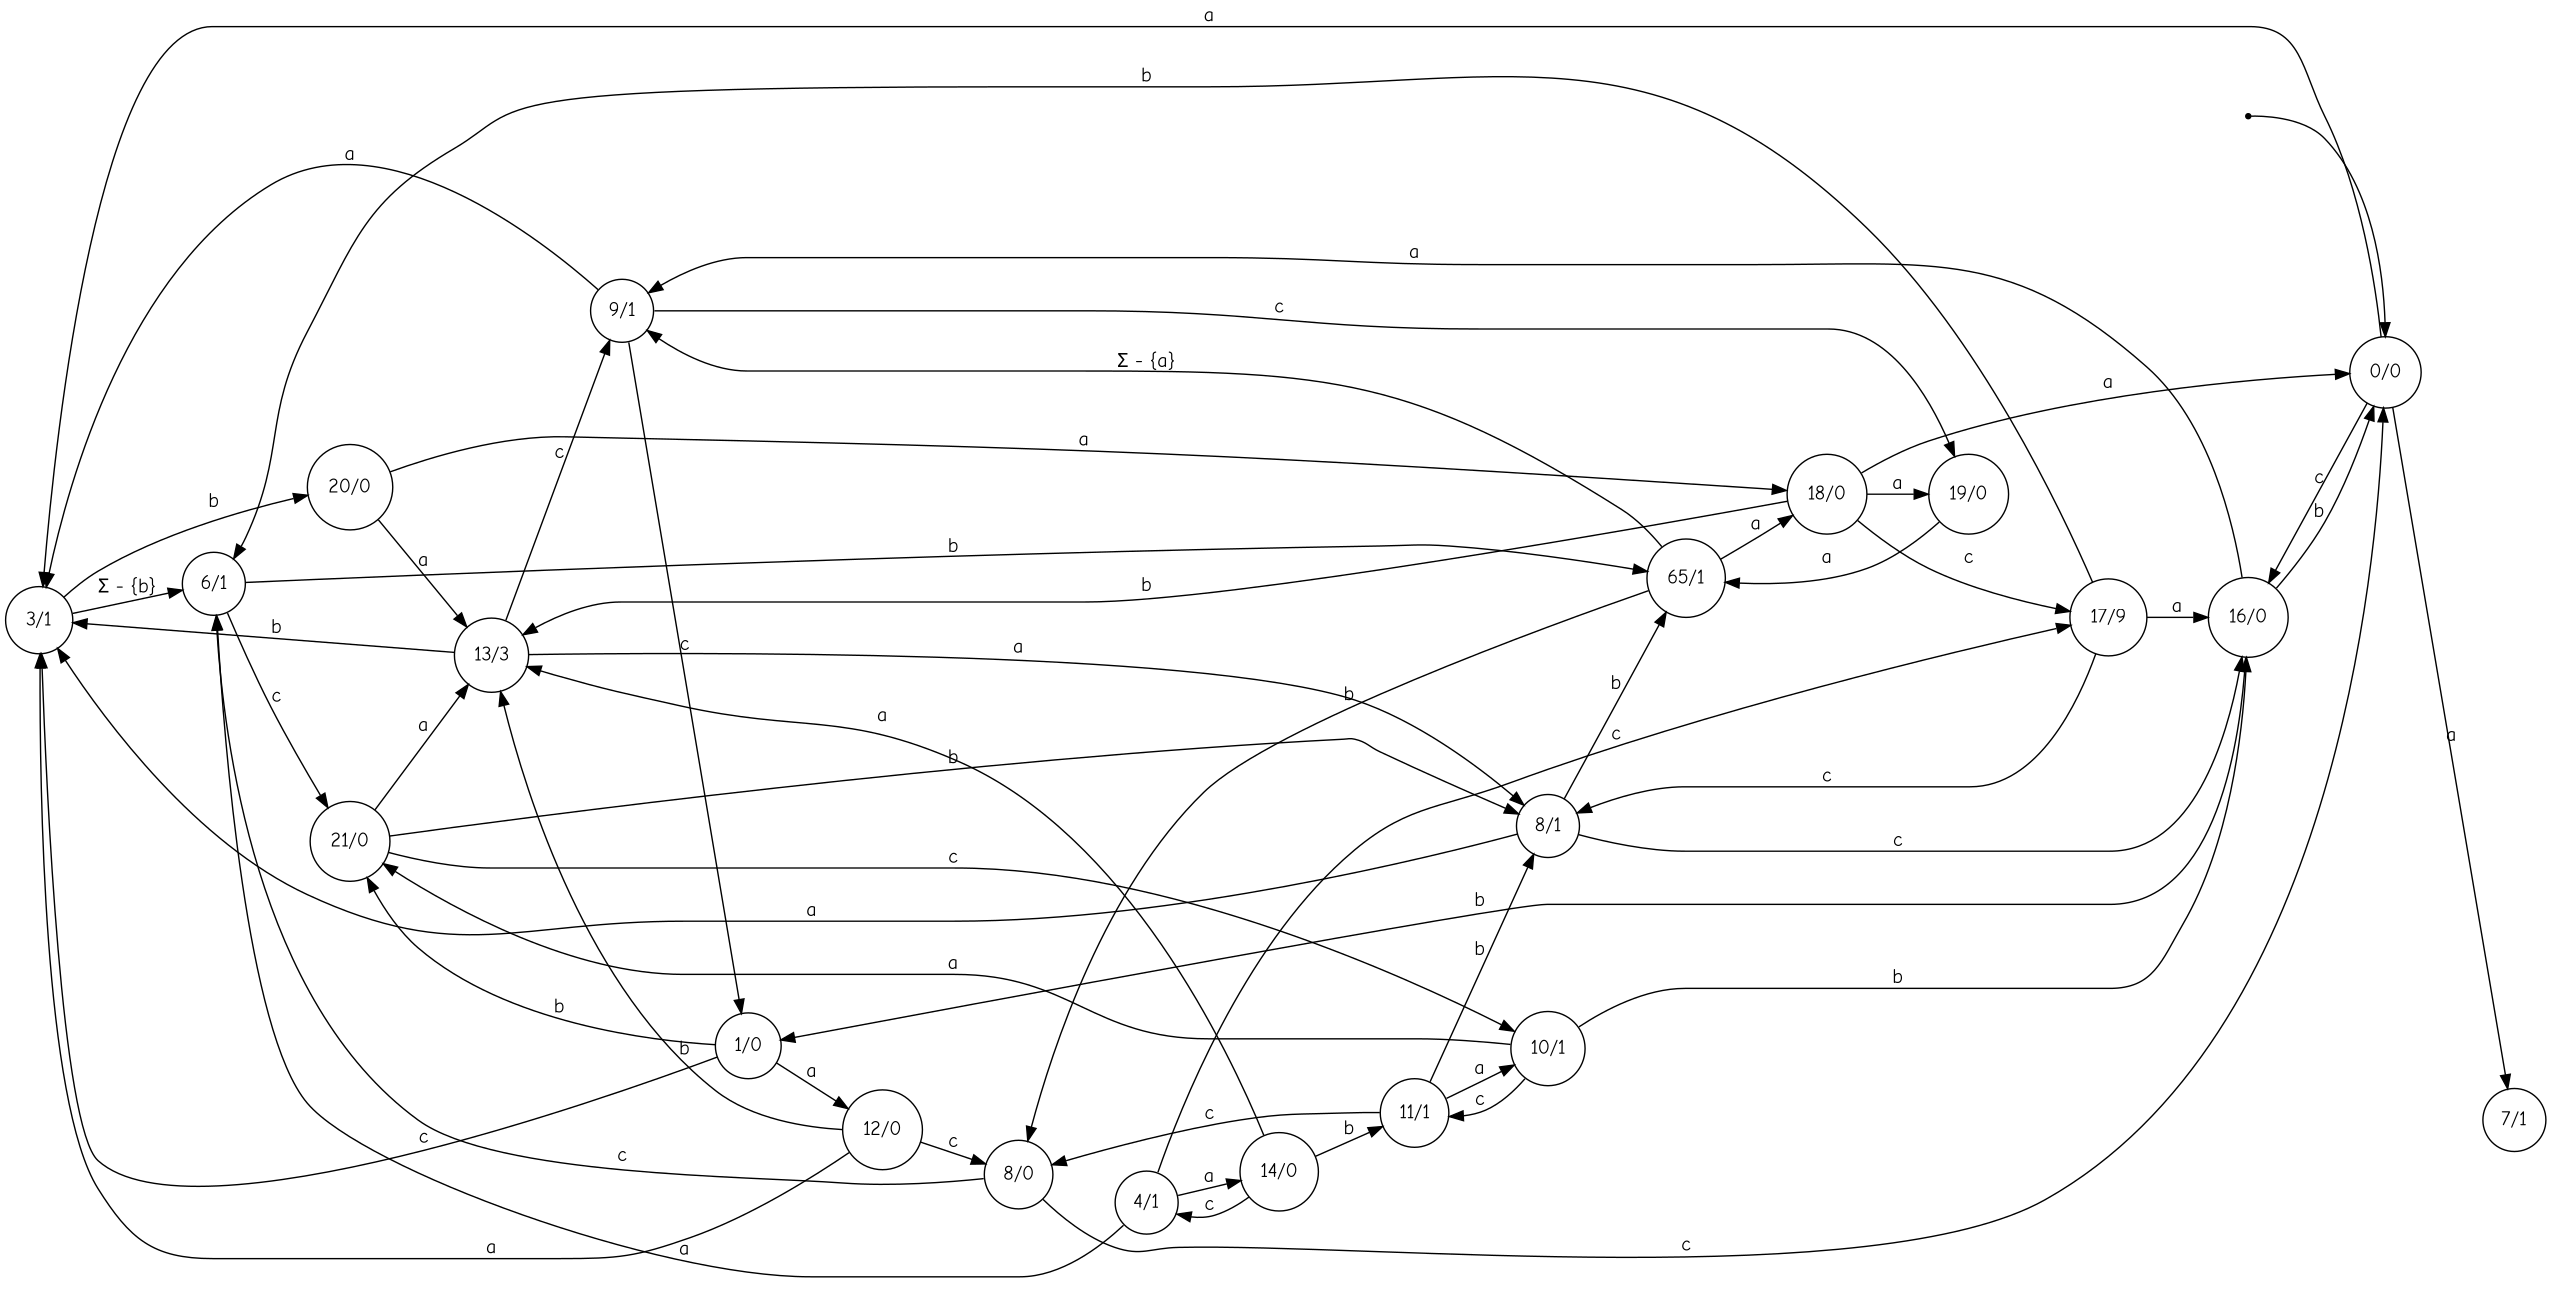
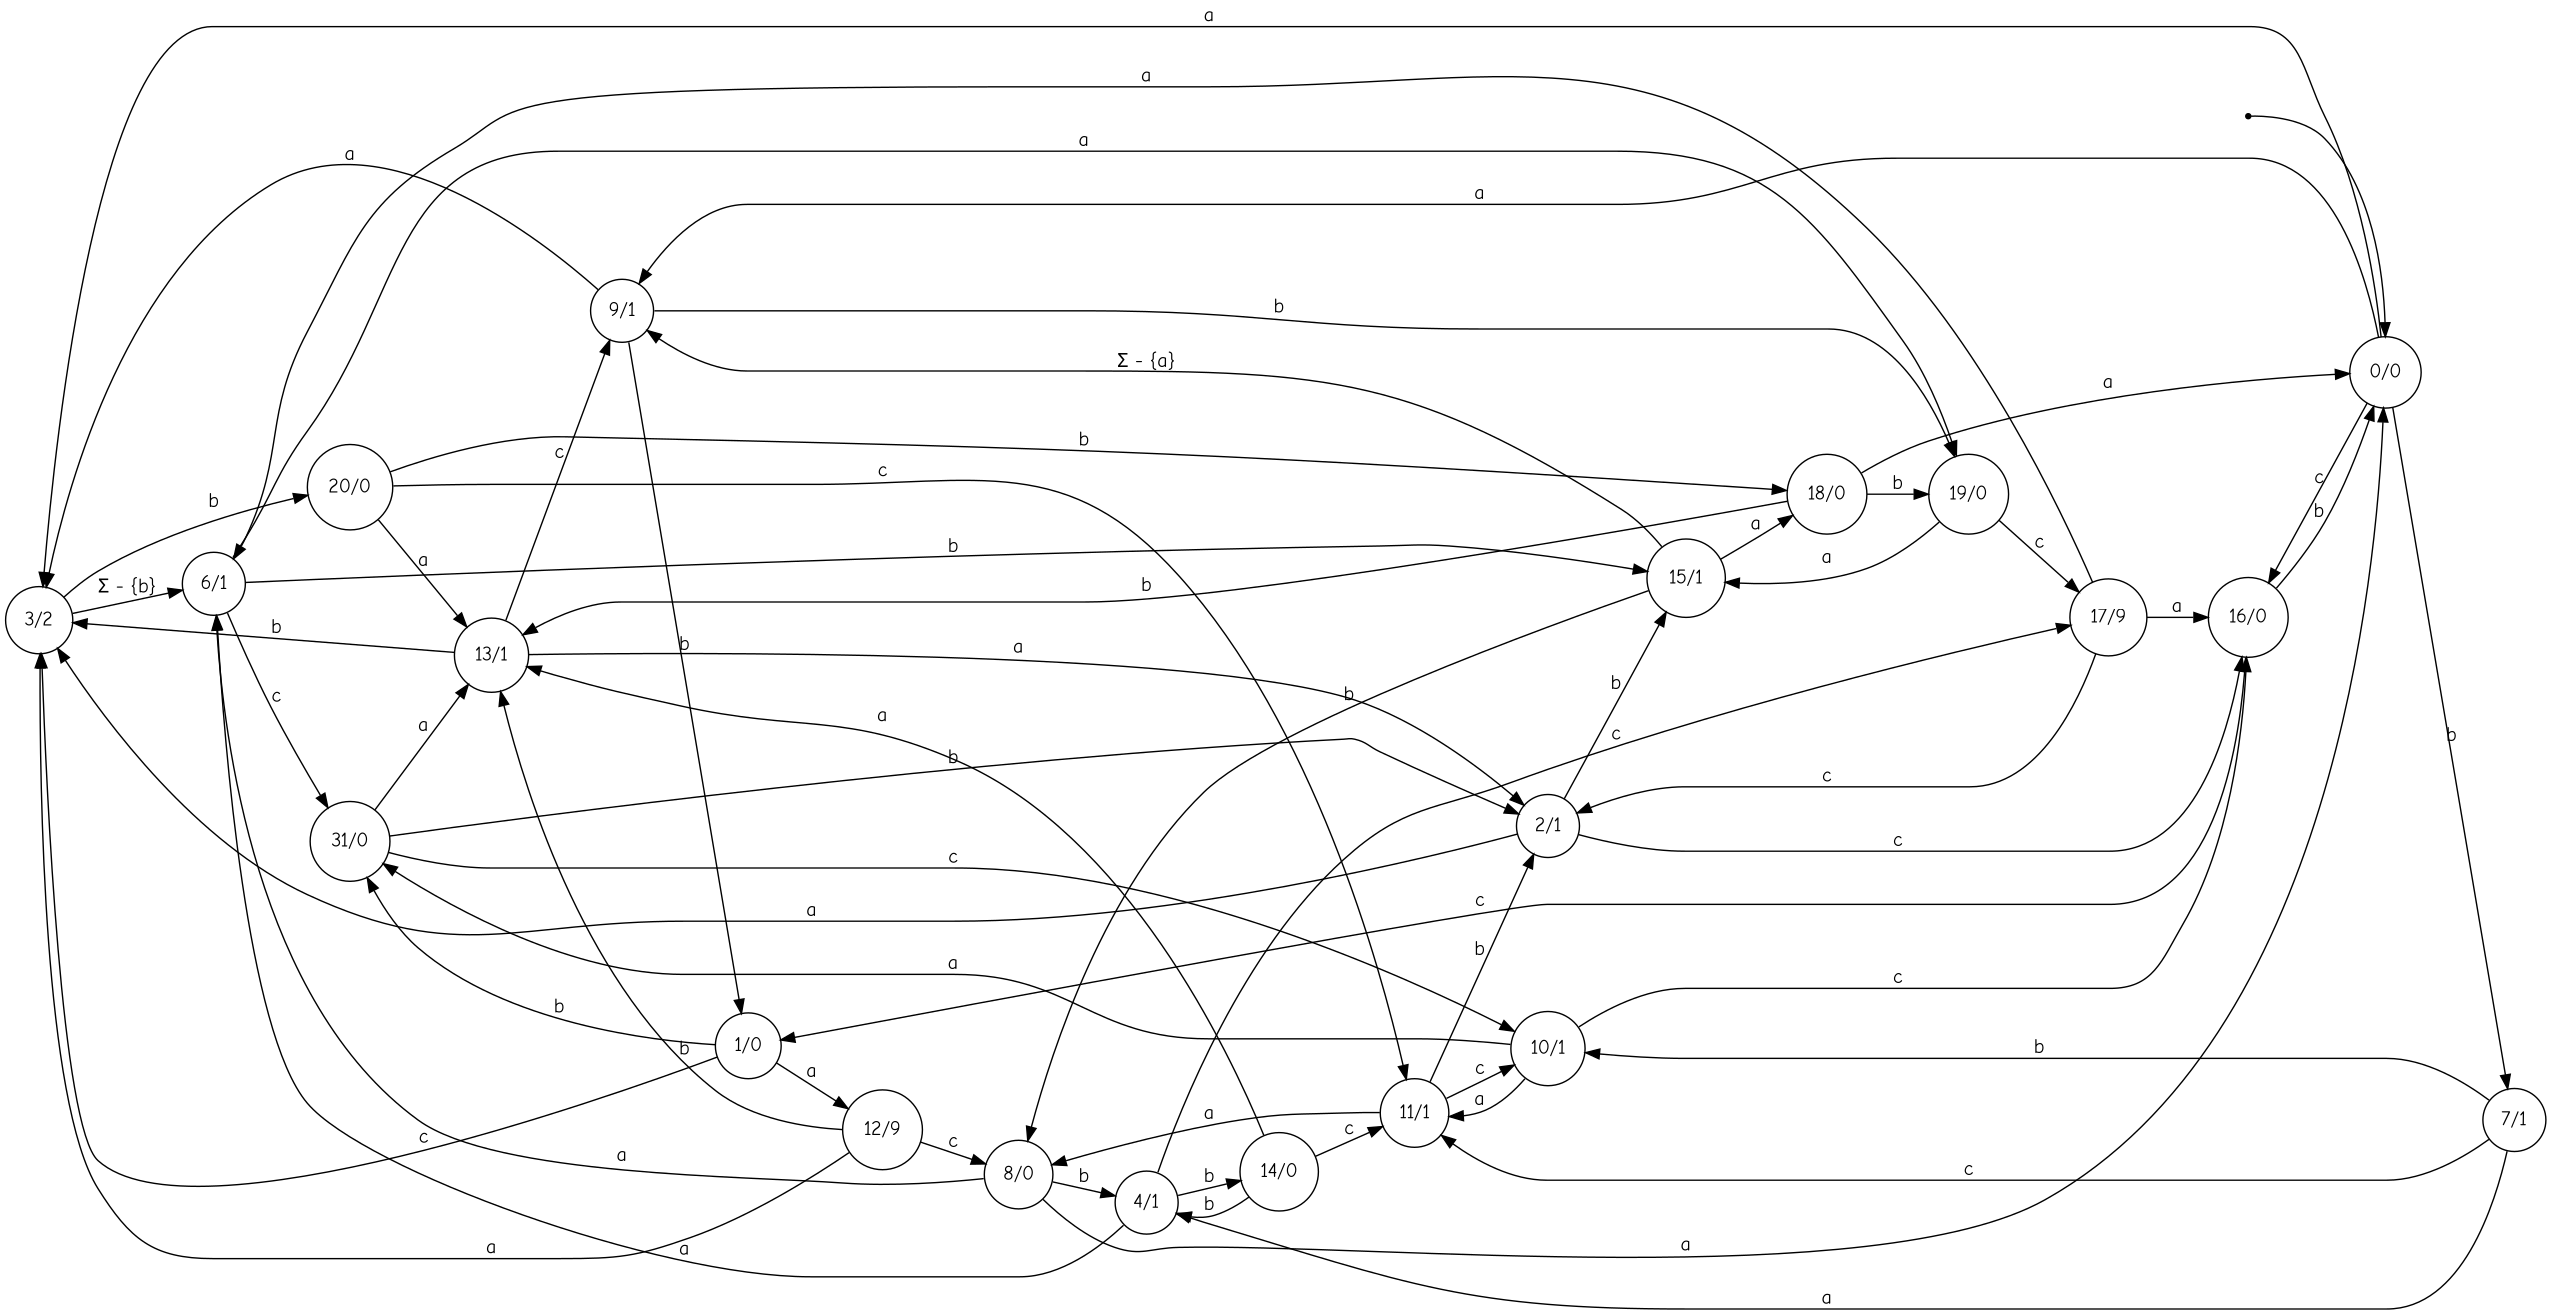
(1147, 76) -> (1147, 76)
none -> (1051, 151)
(1532, 265) -> (1557, 204)
(1279, 307) -> (1279, 307)
(1084, 440) -> (1084, 440)
(1898, 484) -> (1898, 484)
none -> (1070, 497)
(1686, 578) -> (1686, 578)
(1951, 578) -> (2034, 551)
(39, 620) -> (39, 620)
(685, 645) -> (685, 645)
(492, 655) -> (492, 655)
(2452, 736) -> (2452, 736)
(1548, 826) -> (1548, 826)
(350, 841) -> (350, 841)
(1480, 901) -> (1480, 901)
(1898, 978) -> (1898, 978)
none -> (2049, 1058)
(1480, 1069) -> (1480, 1069)
(1480, 1100) -> (1480, 1100)
(1209, 1114) -> (1209, 1114)
(1349, 1129) -> (1349, 1129)
(883, 1130) -> (883, 1130)
(622, 1156) -> (622, 1156)
(1209, 1177) -> (1209, 1177)
none -> (1972, 1180)
none -> (1077, 1187)
(1209, 1205) -> (1209, 1205)
(1686, 1245) -> (1686, 1245)
none -> (1889, 1309)
